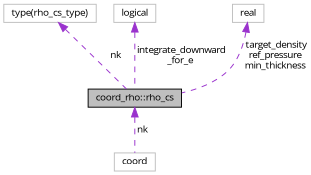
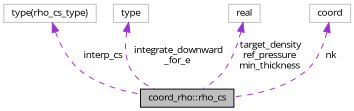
(135, 13) -> (131, 13)
(115, 56) -> (102, 56)
(135, 135) -> (292, 80)
